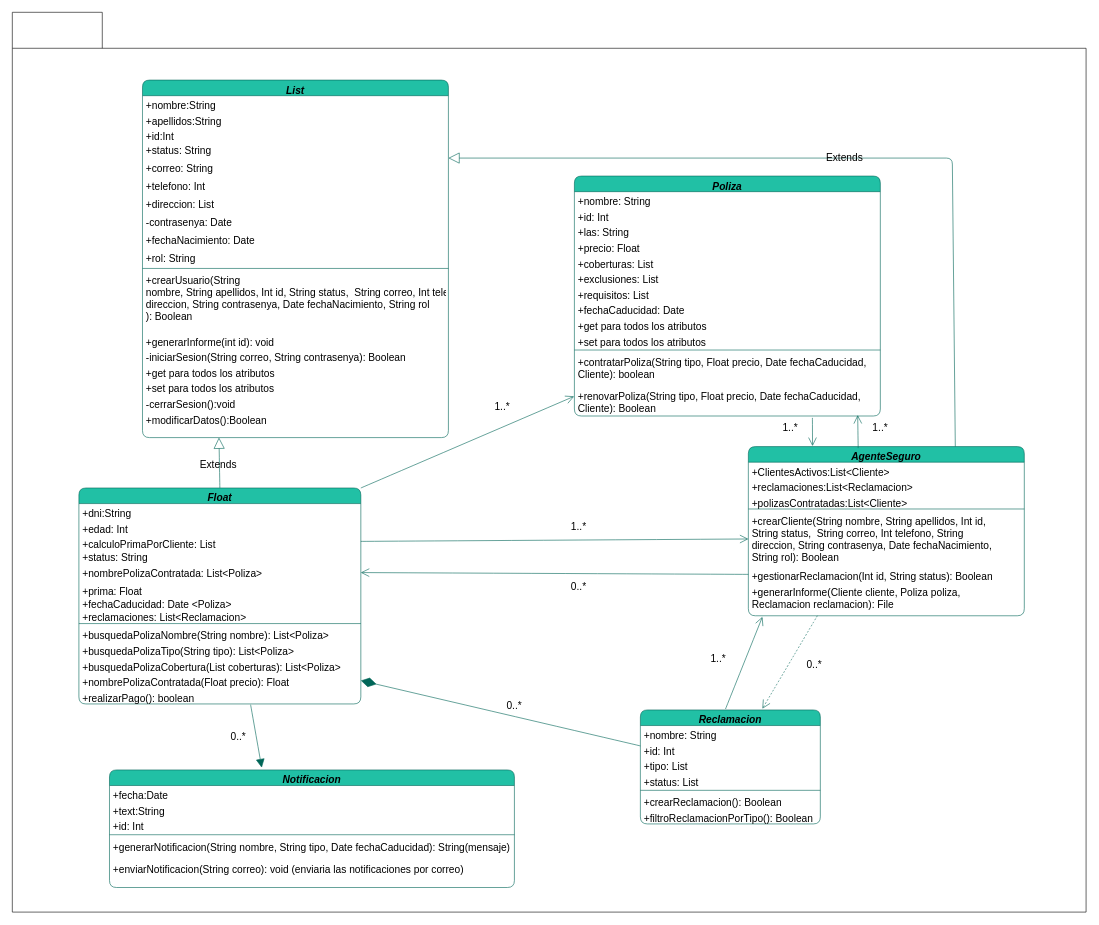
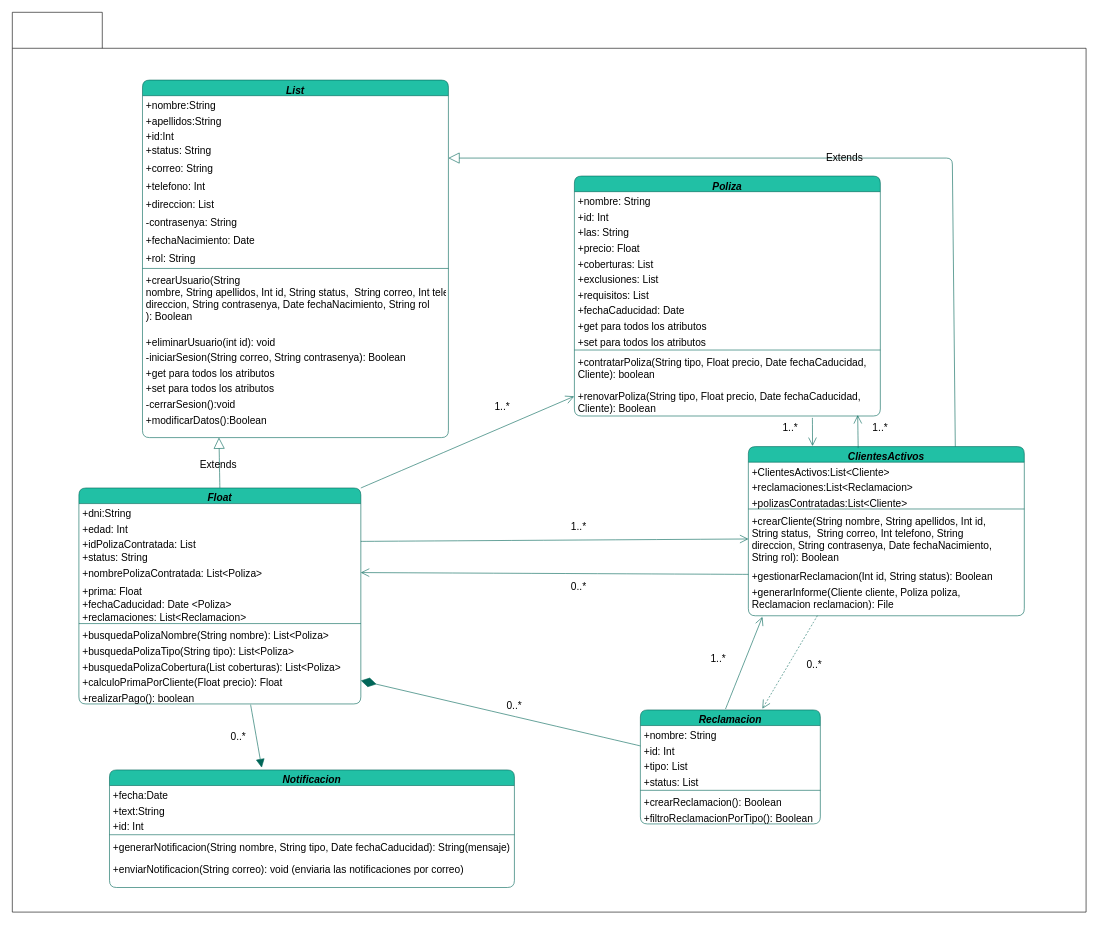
(195, 222) -> (199, 222)
(221, 342) -> (218, 342)
(886, 457) -> (886, 457)
(154, 545) -> (146, 545)
(197, 683) -> (193, 683)
